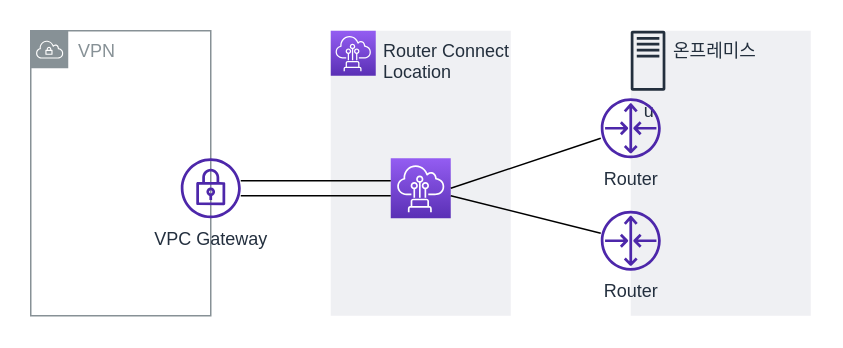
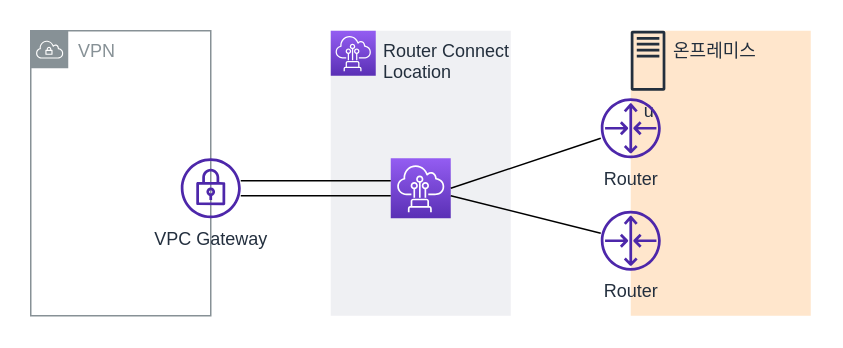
(721, 173) -> (721, 173)
